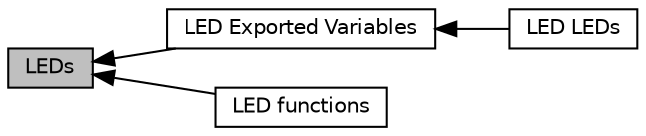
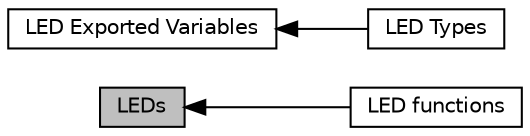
(573, 29) -> (436, 29)
(145, 53) -> none
